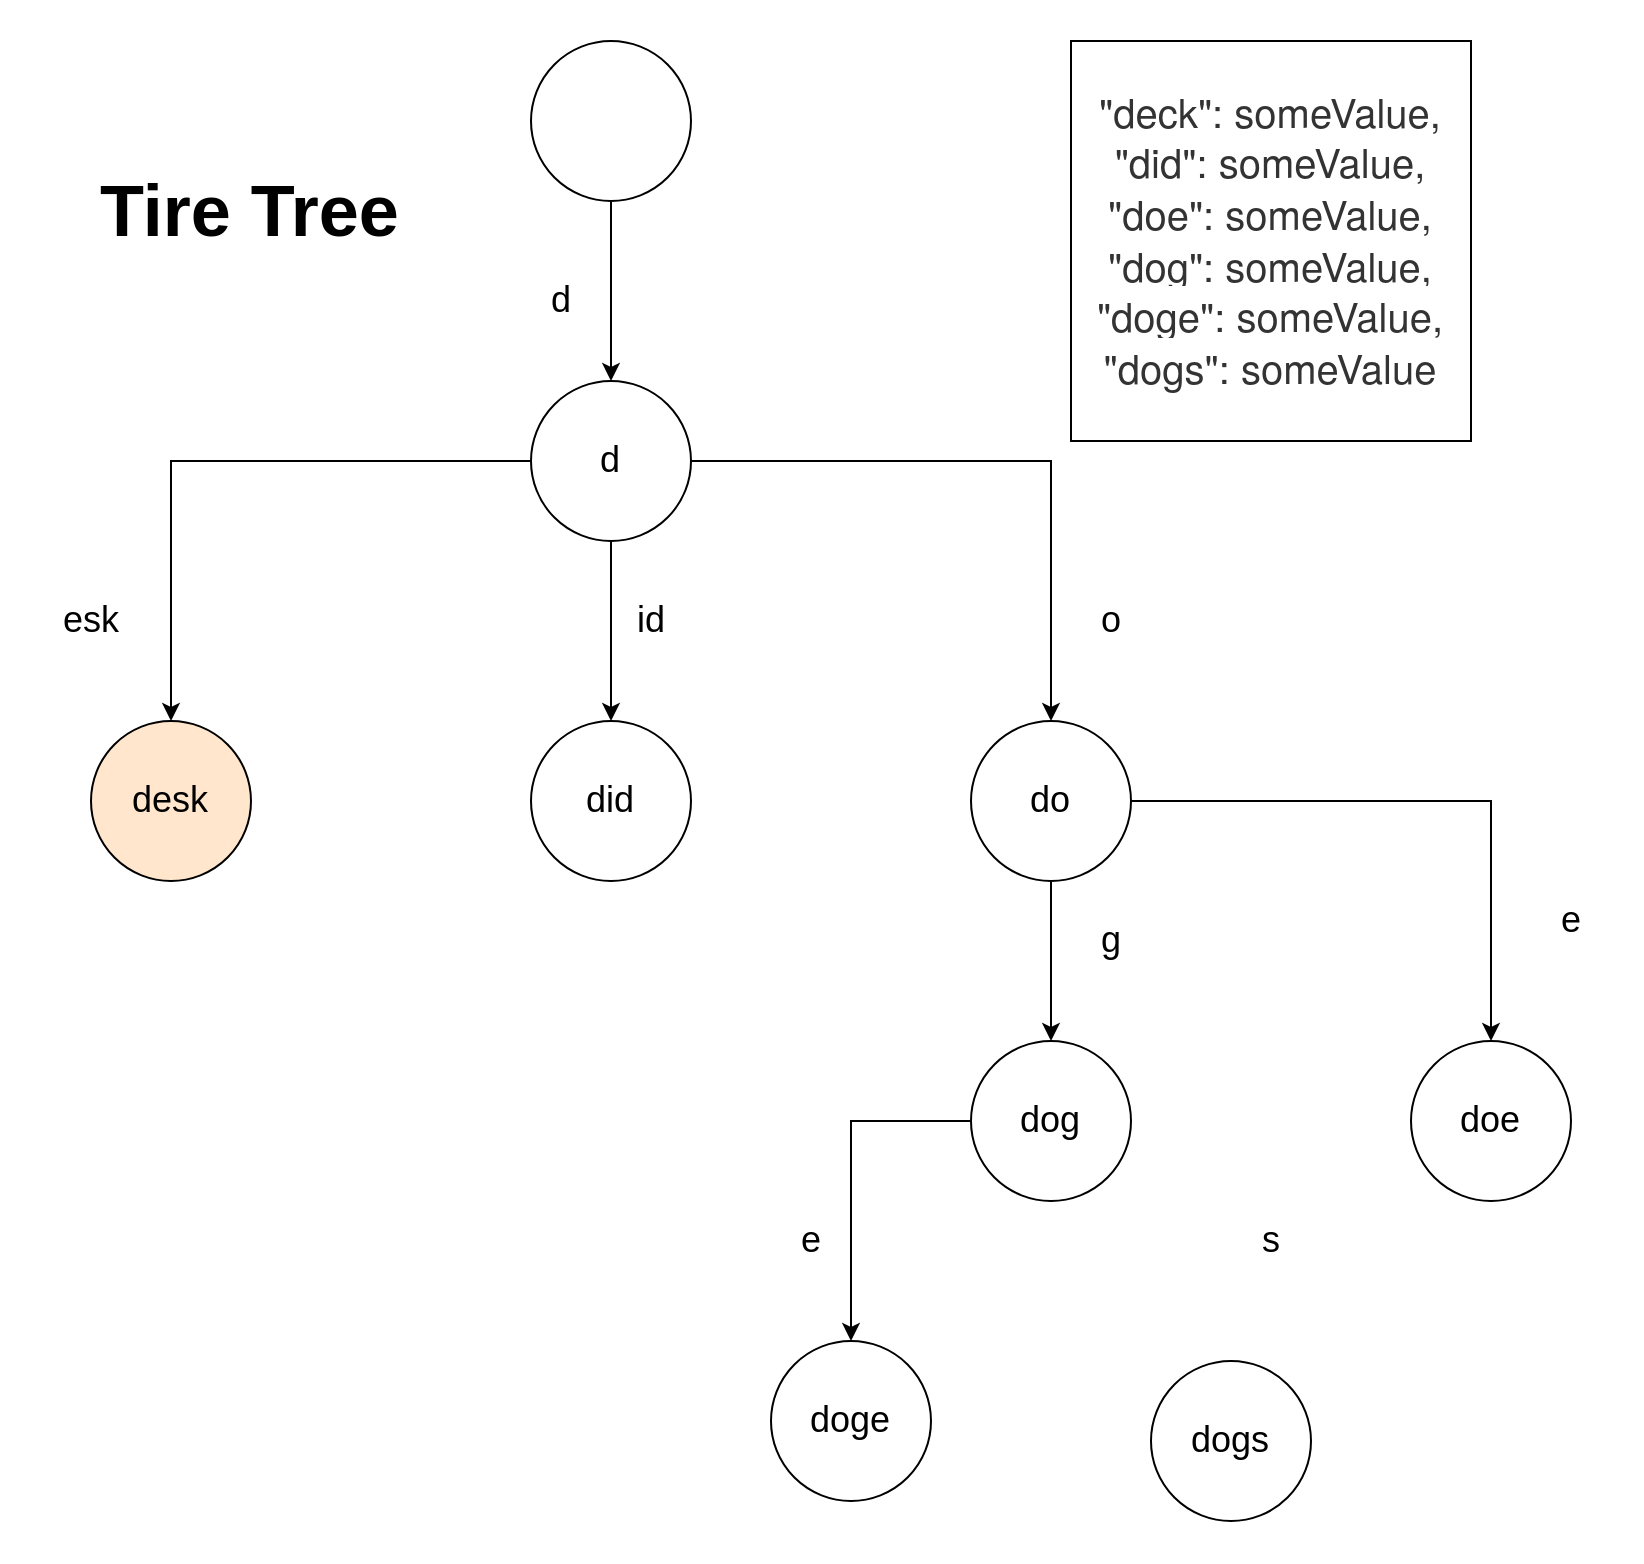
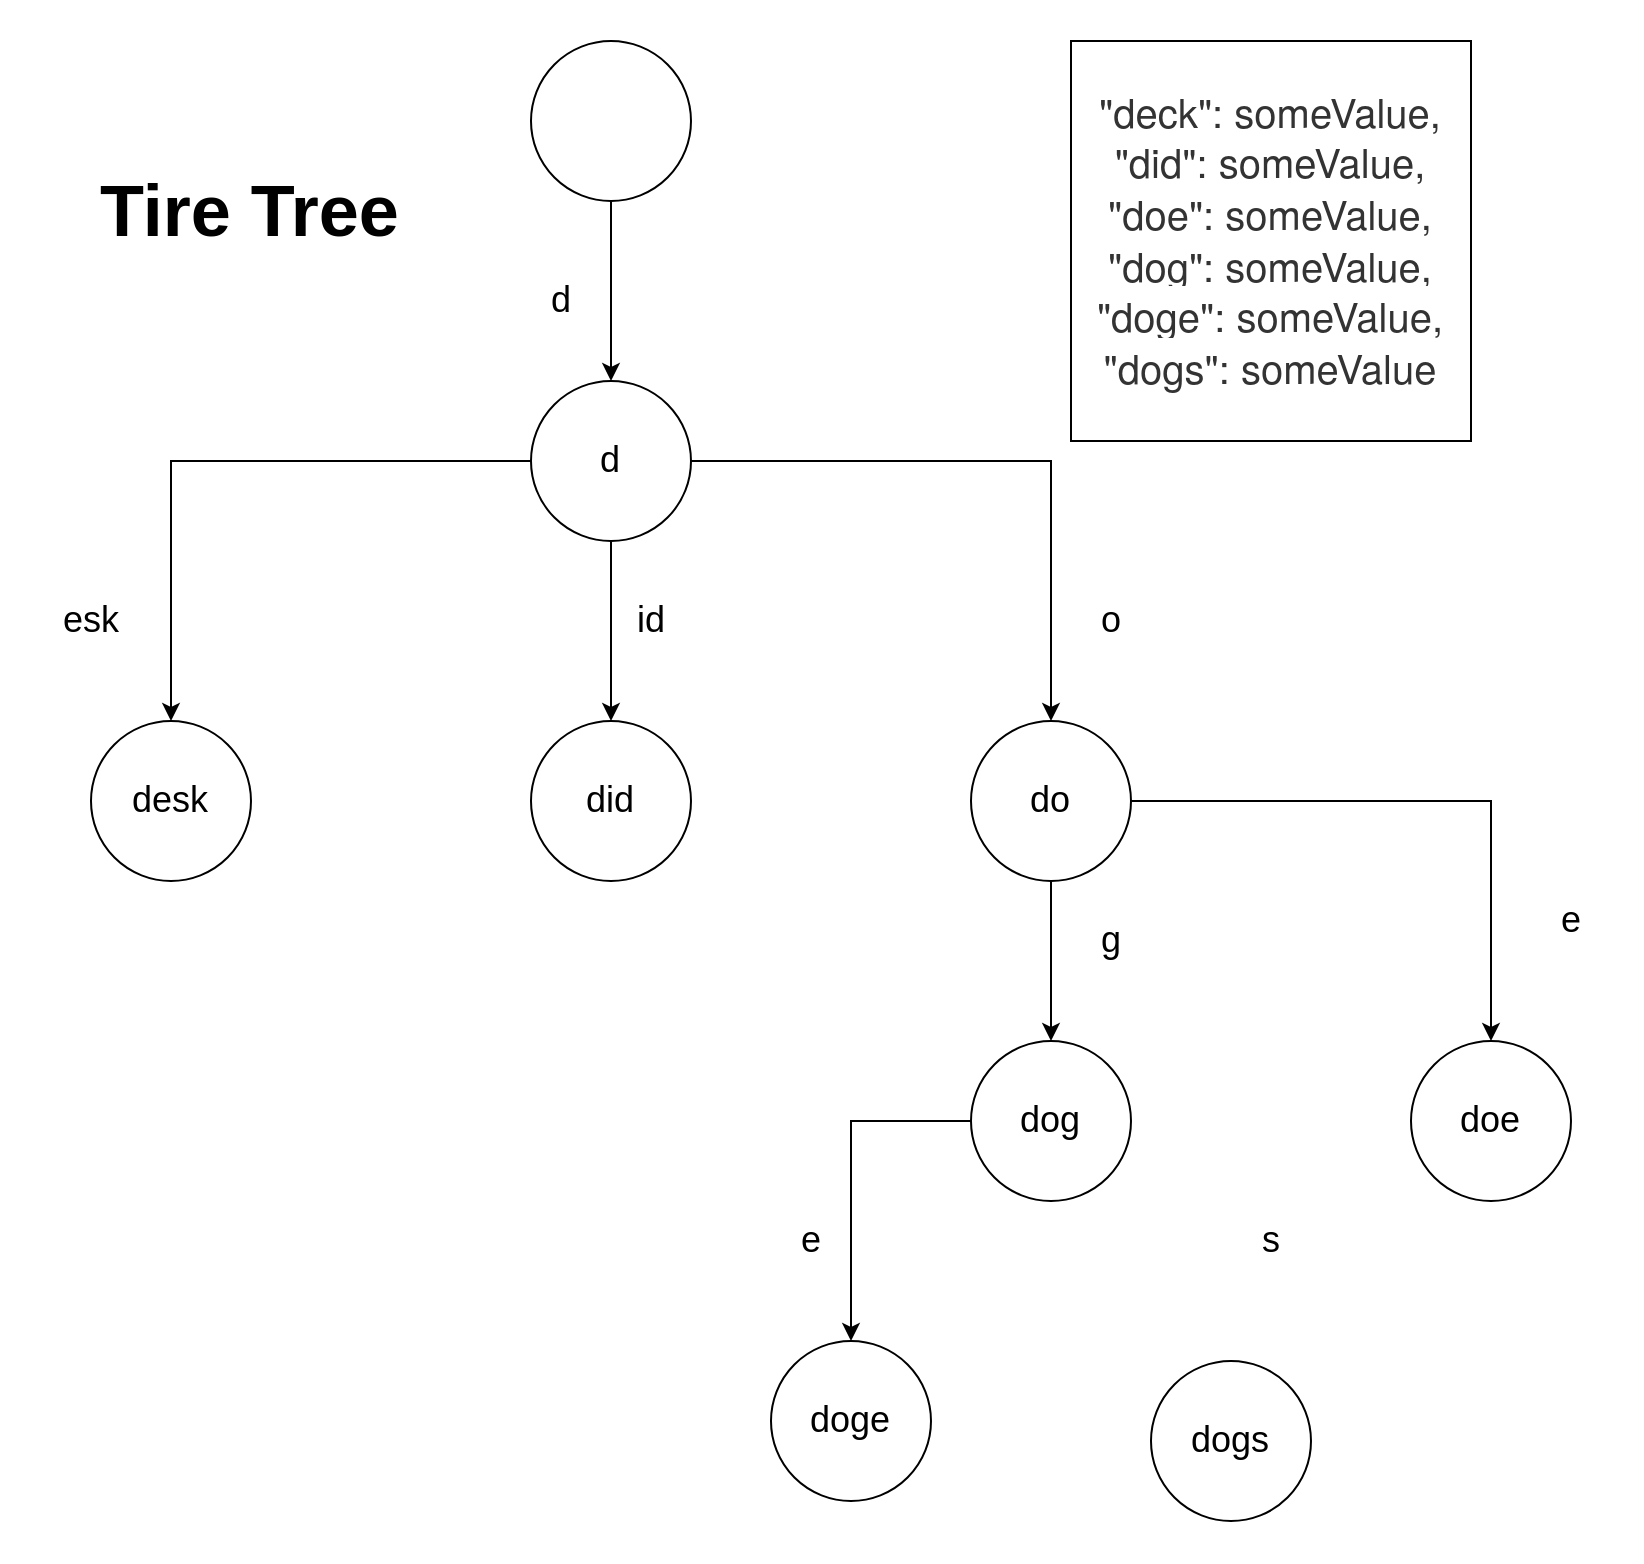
(171, 801) -> (171, 801)
